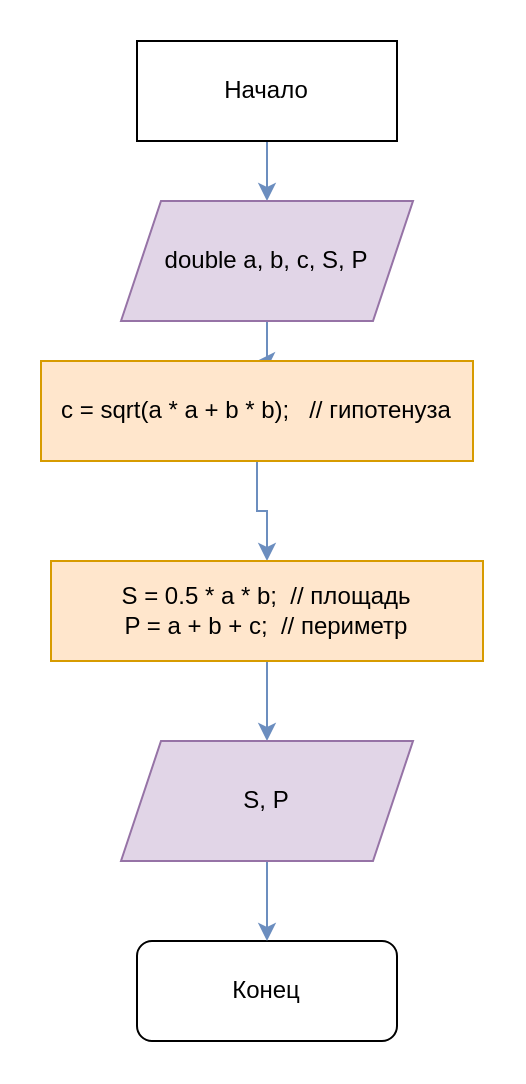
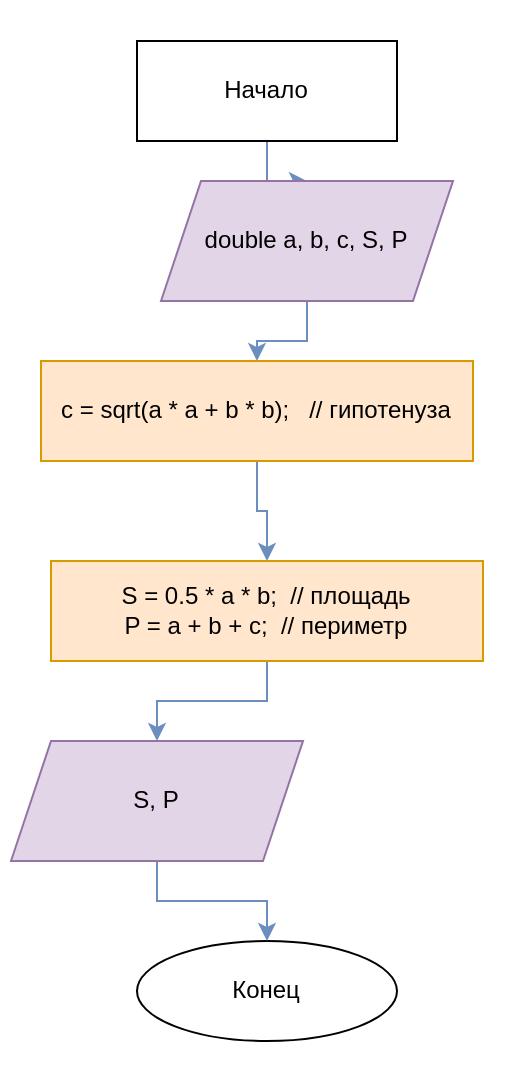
(267, 261) -> (307, 241)
(267, 801) -> (157, 801)
(267, 991) -> (267, 991)
